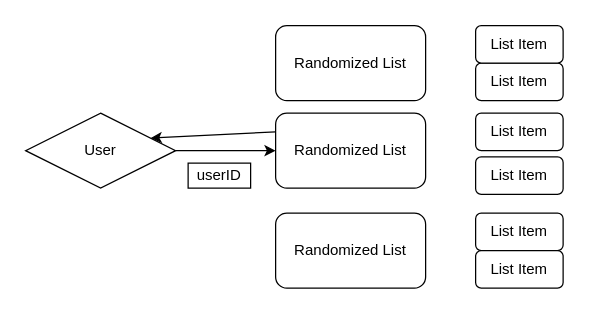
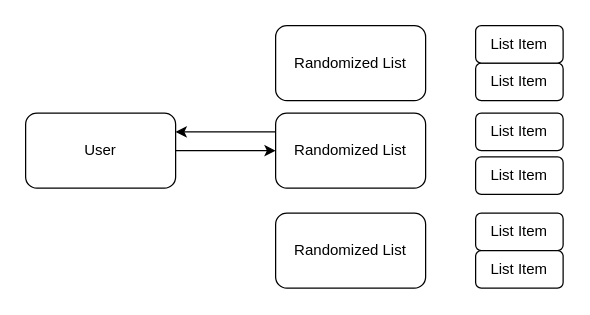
(101, 151) -> (101, 151)
(219, 176) -> none
